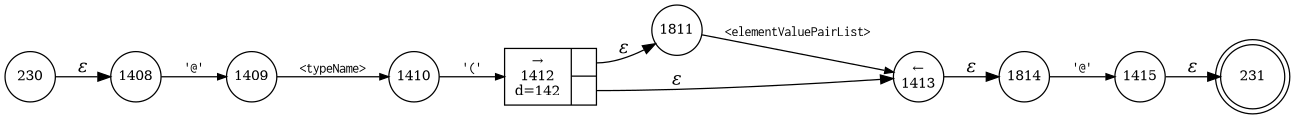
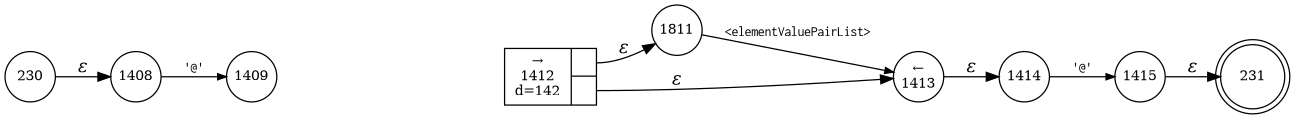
(414, 77) -> none
(1024, 77) -> (1024, 77)
